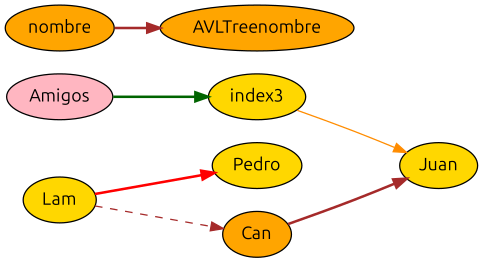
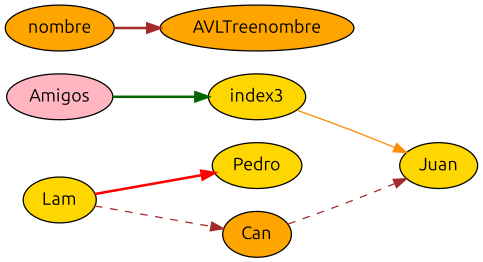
(342, 205) -> (342, 205)
